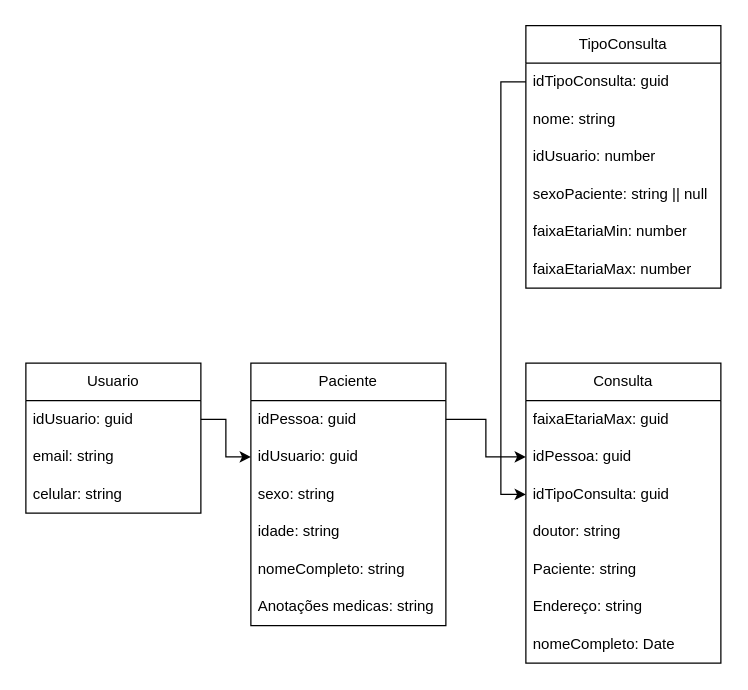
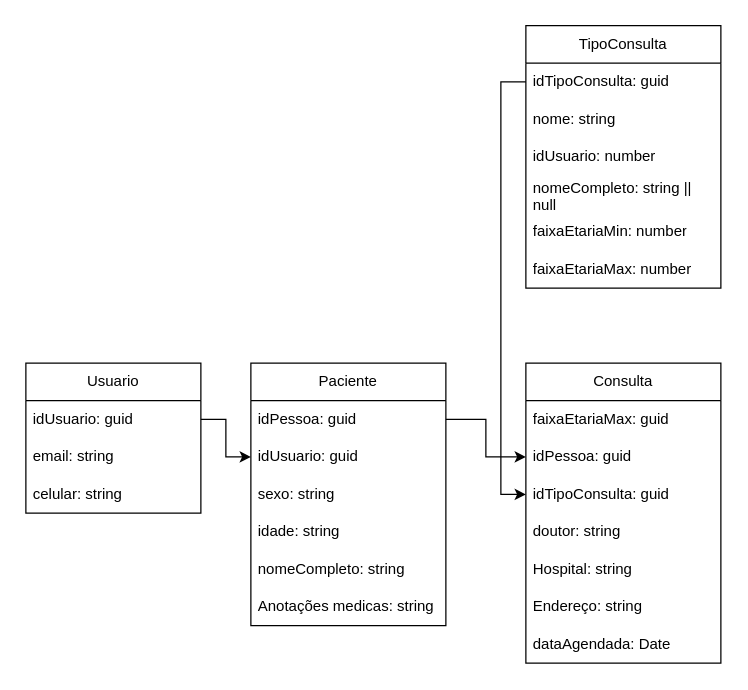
(624, 194) -> (624, 194)
(593, 569) -> (591, 569)
(603, 644) -> (605, 644)
